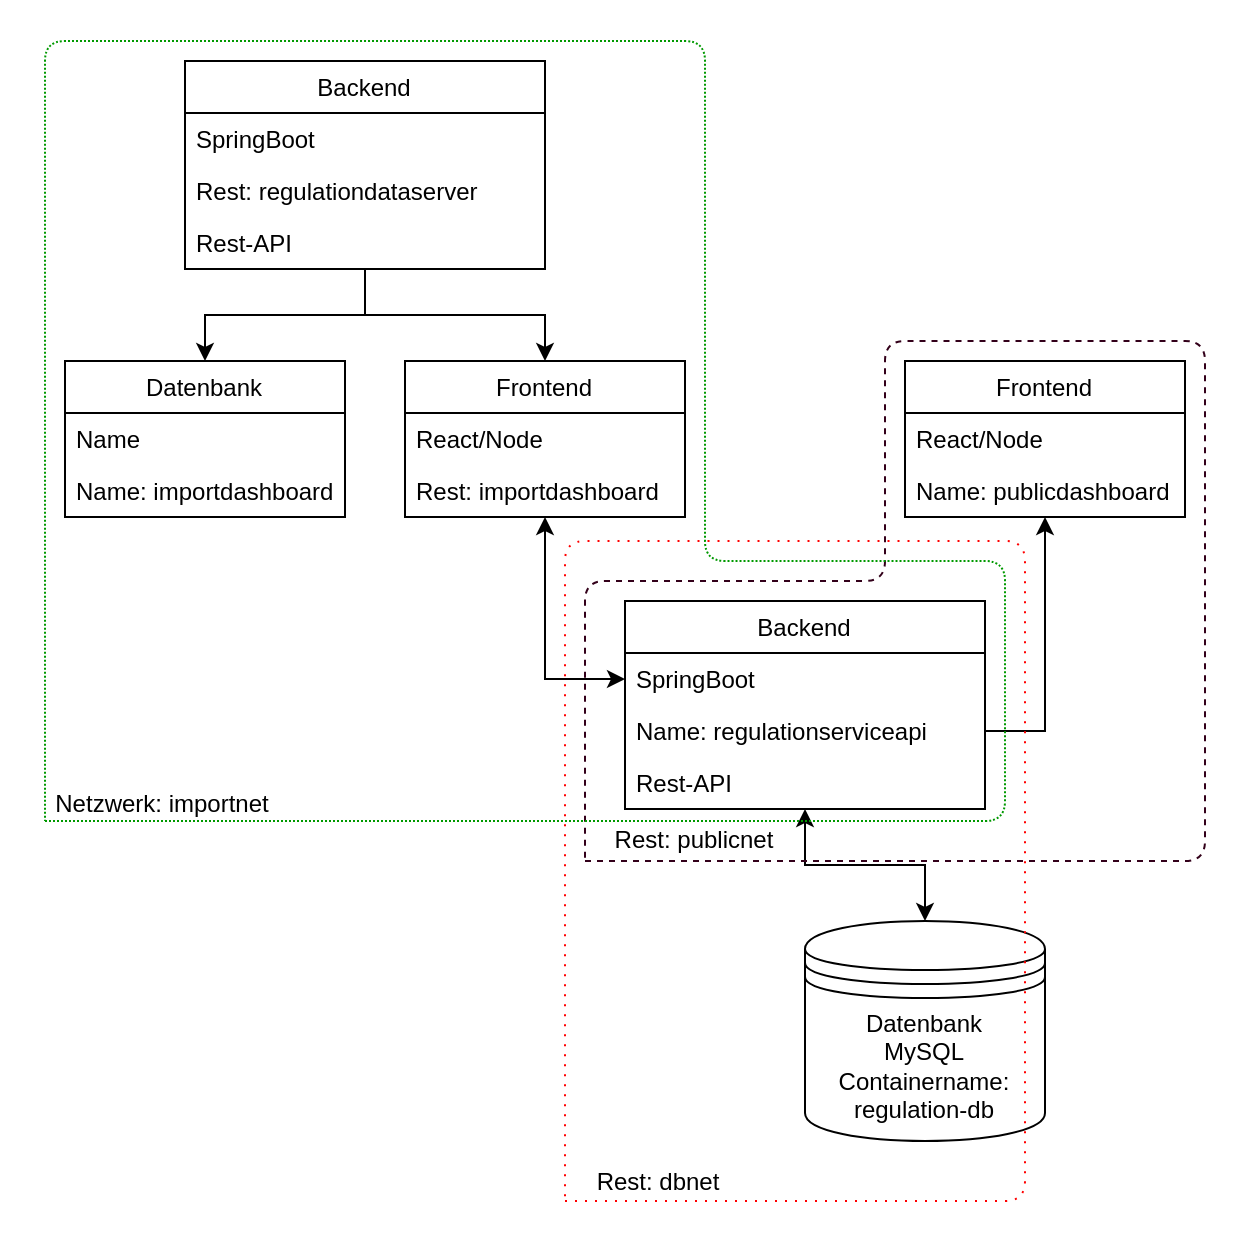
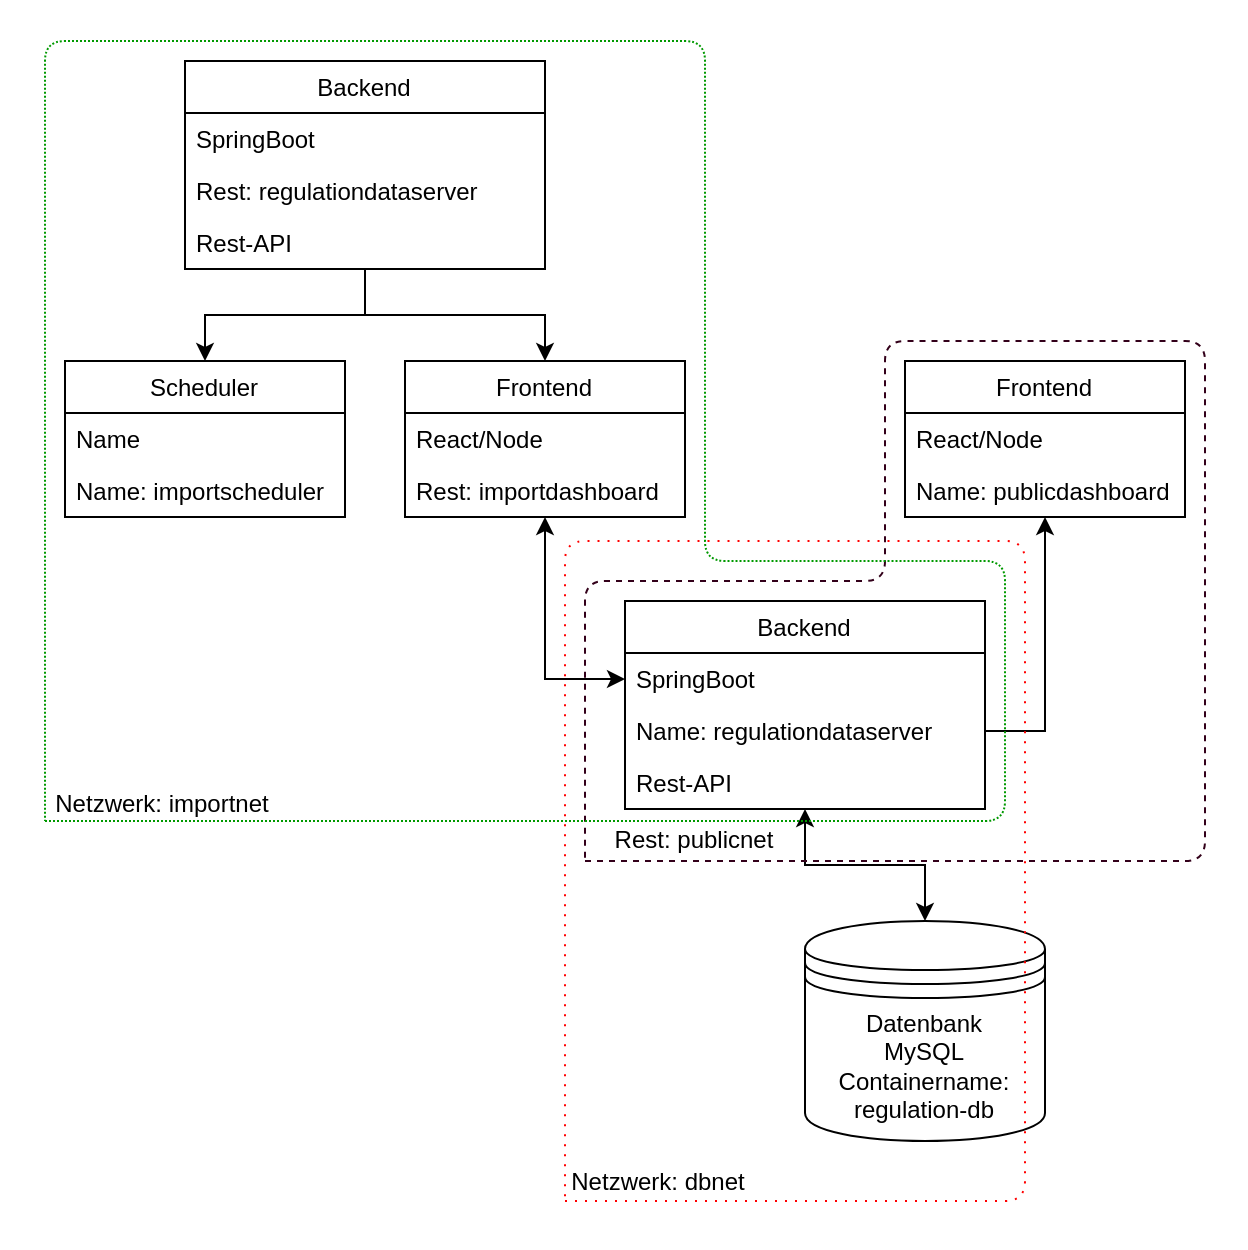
(204, 388) -> (204, 388)
(208, 492) -> (205, 492)
(792, 732) -> (798, 732)
(659, 1183) -> (659, 1183)
